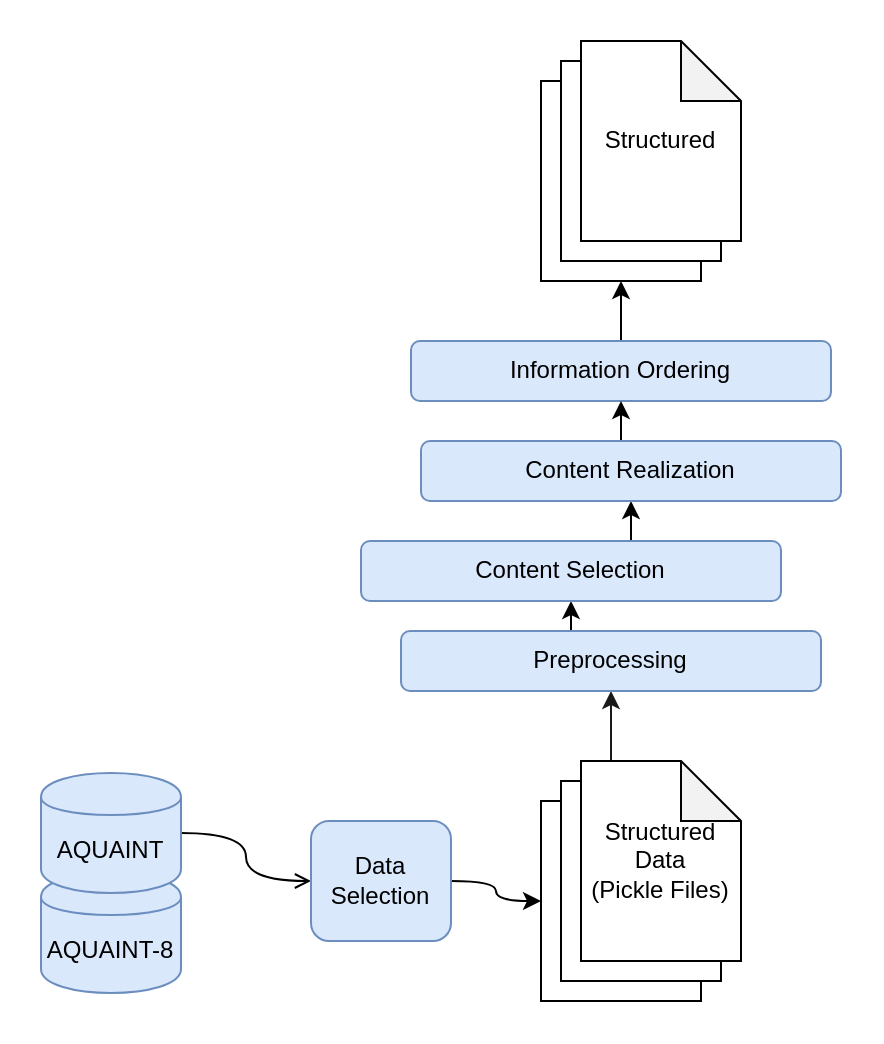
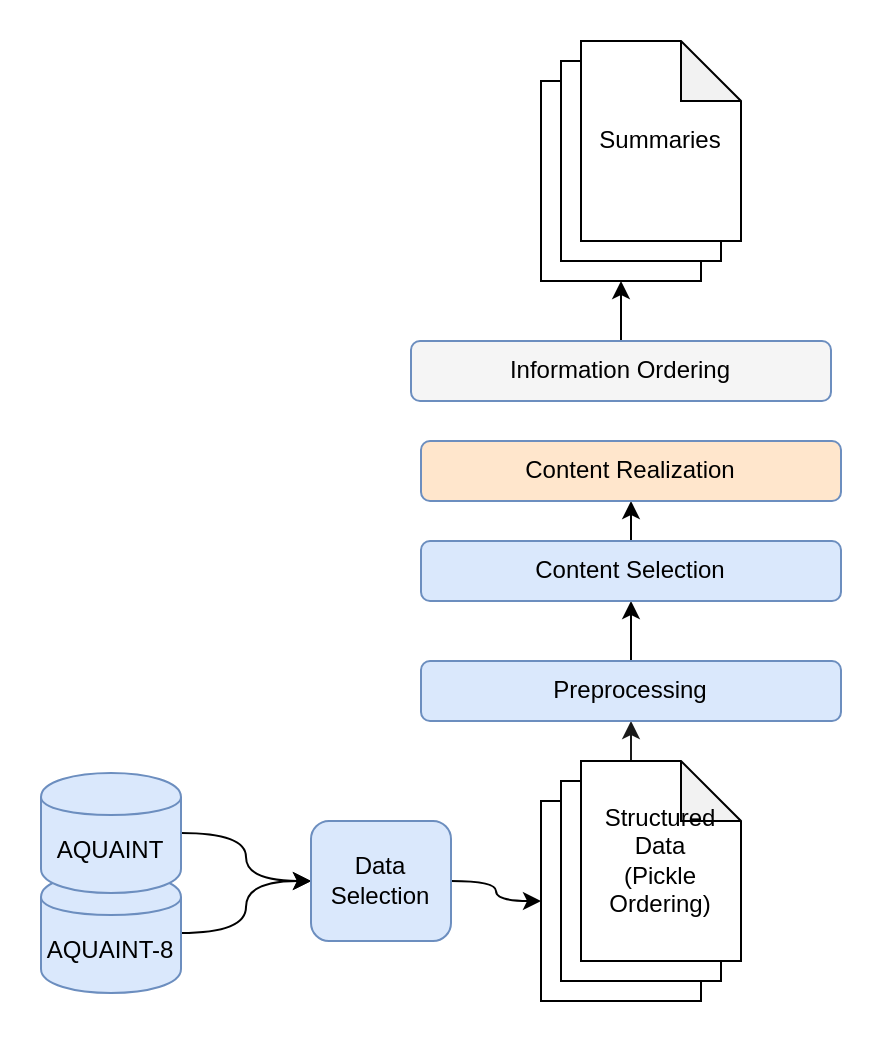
(661, 141) -> (661, 141)
(621, 371) -> (621, 371)
(621, 429) -> none
(631, 471) -> (631, 471)
(571, 571) -> (631, 571)
(611, 661) -> (631, 691)
(661, 861) -> (661, 861)
(301, 881) -> (258, 874)
none -> (245, 912)
